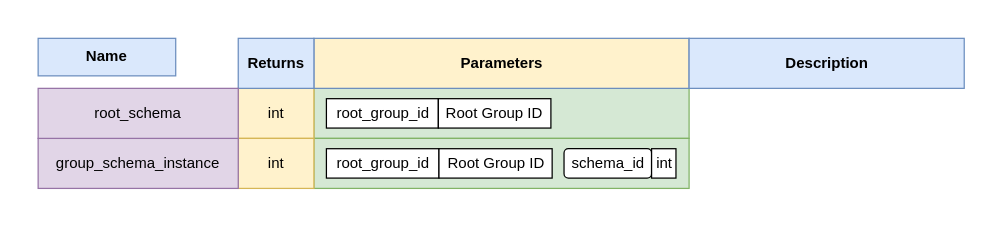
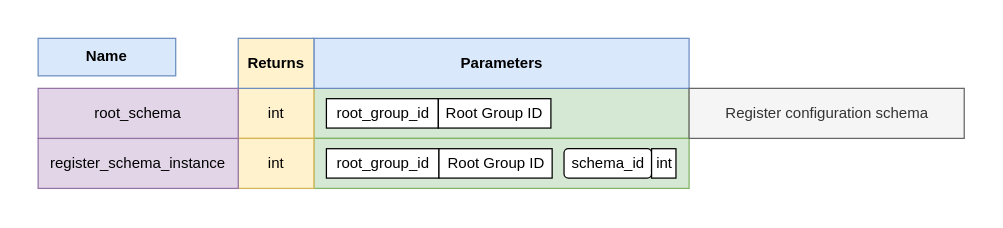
(276, 63) -> (276, 63)
(501, 63) -> (501, 63)
(826, 63) -> none
none -> (826, 113)
(138, 163) -> (138, 163)
